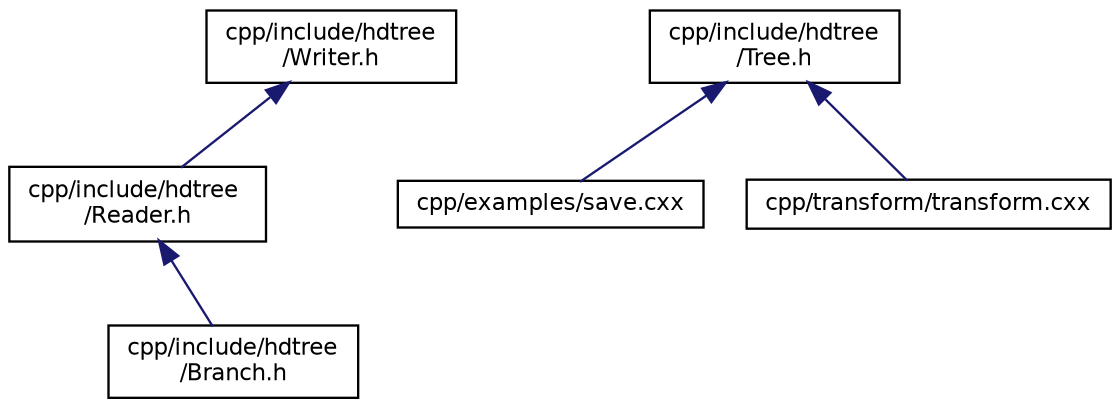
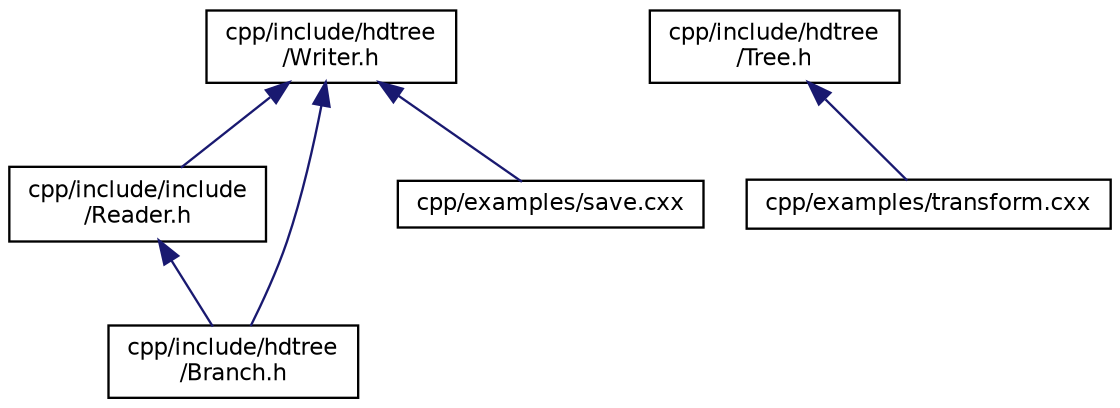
(643, 139) -> (460, 139)
(138, 204) -> (138, 204)
(929, 204) -> (929, 204)
none -> (294, 219)
